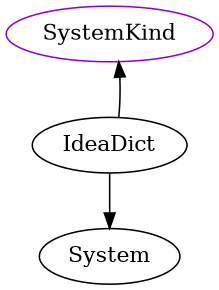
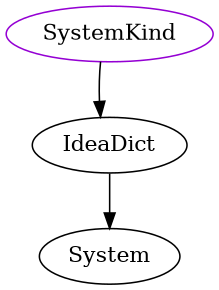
(120, 97) -> (99, 82)
